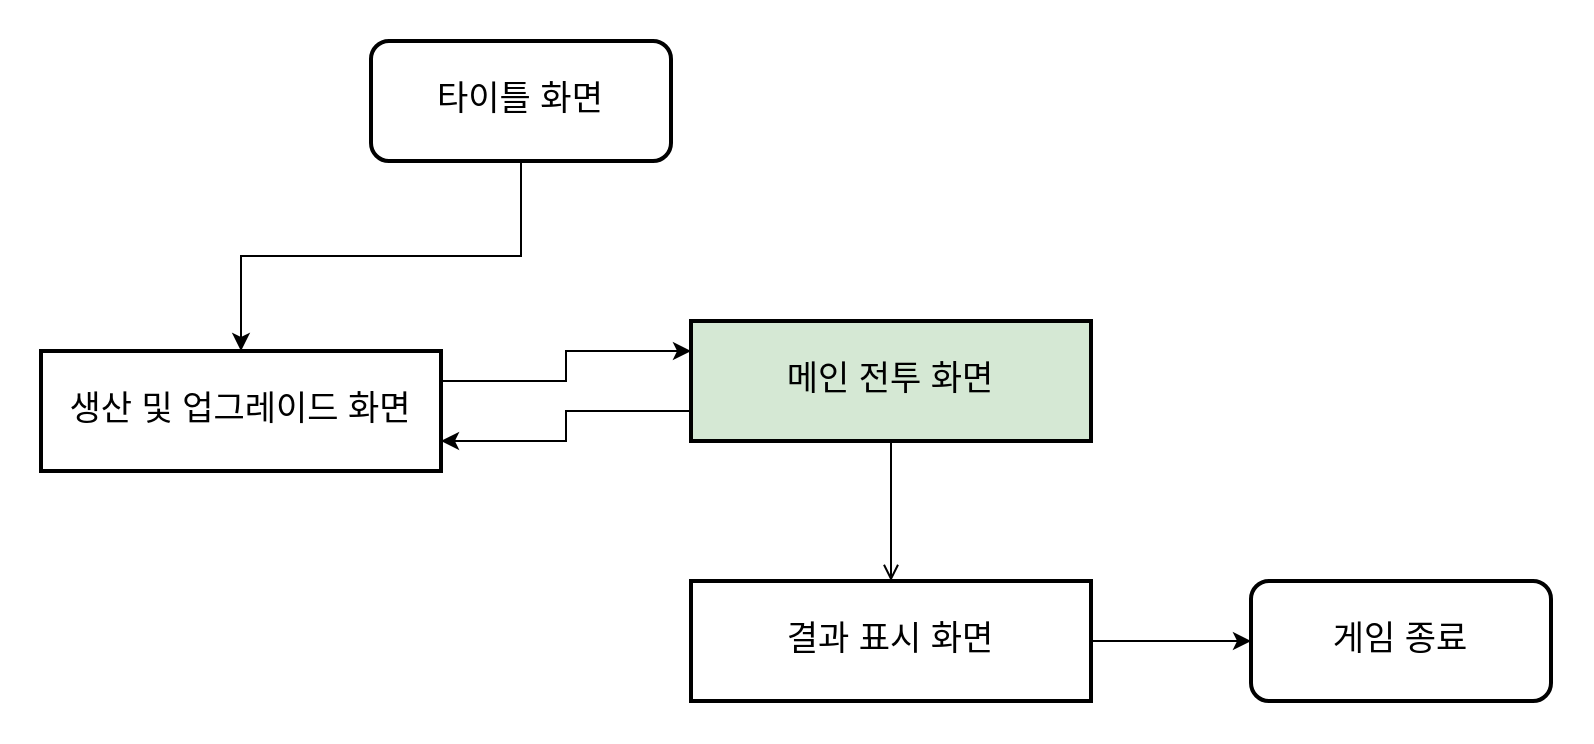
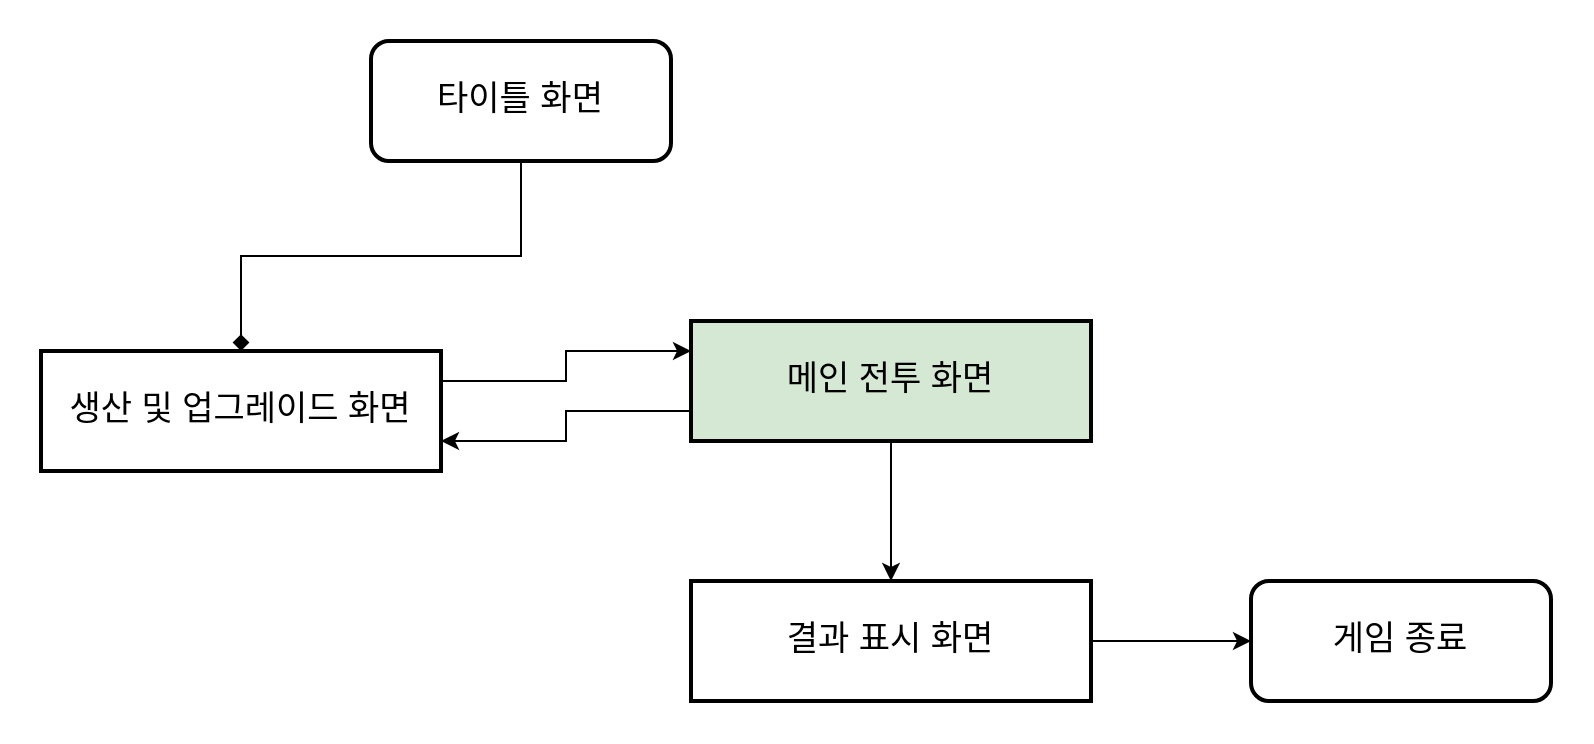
(241, 336) -> (241, 335)
(891, 568) -> (891, 566)
